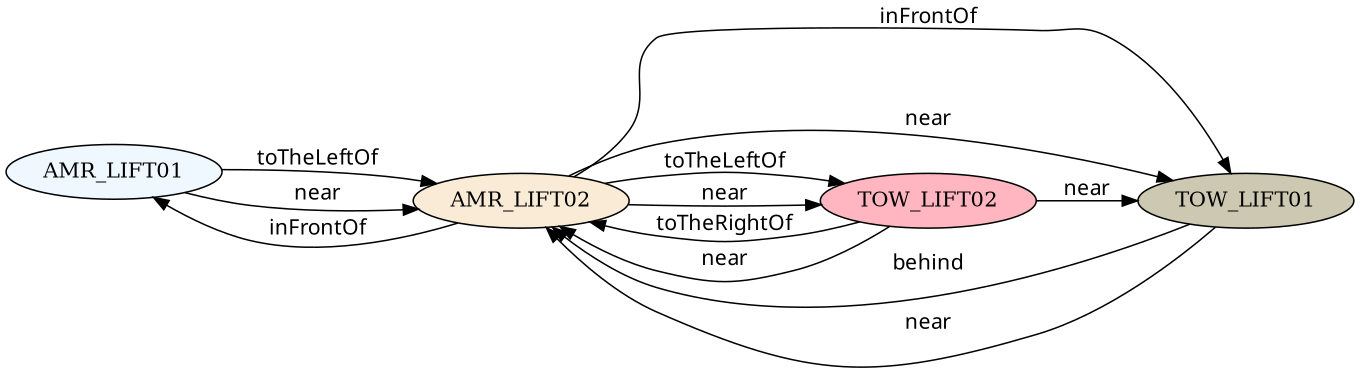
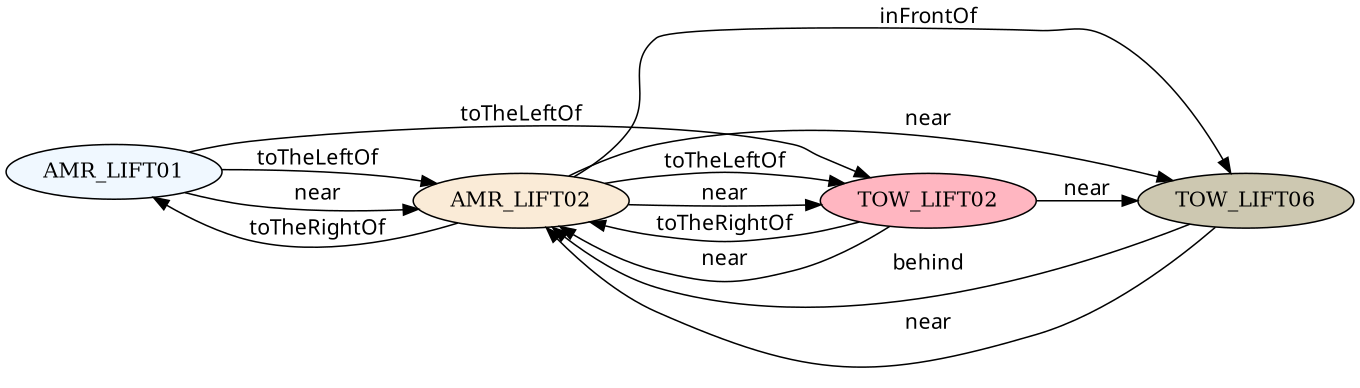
none -> (525, 126)
(1246, 201) -> (1246, 201)
(318, 229) -> (318, 229)
